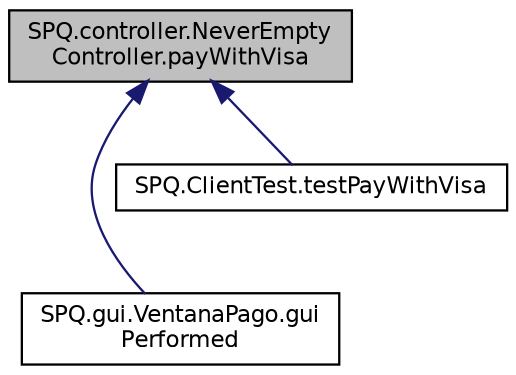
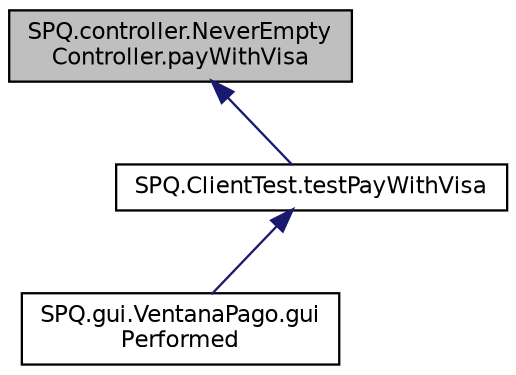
(92, 198) -> (244, 260)
